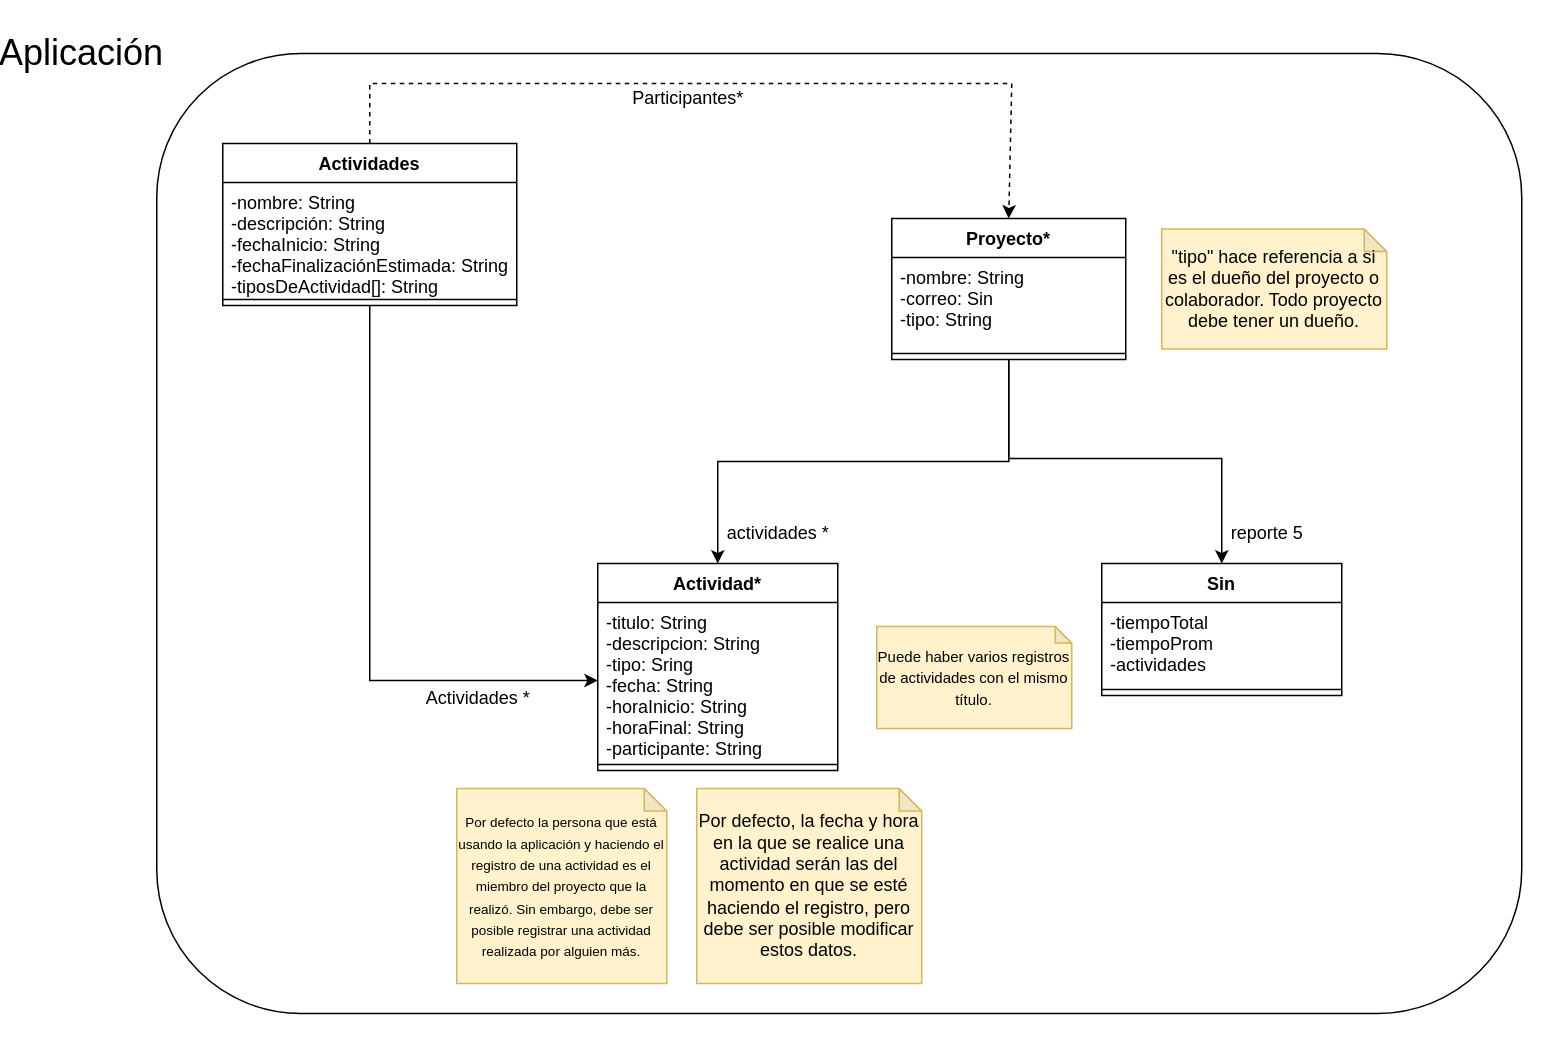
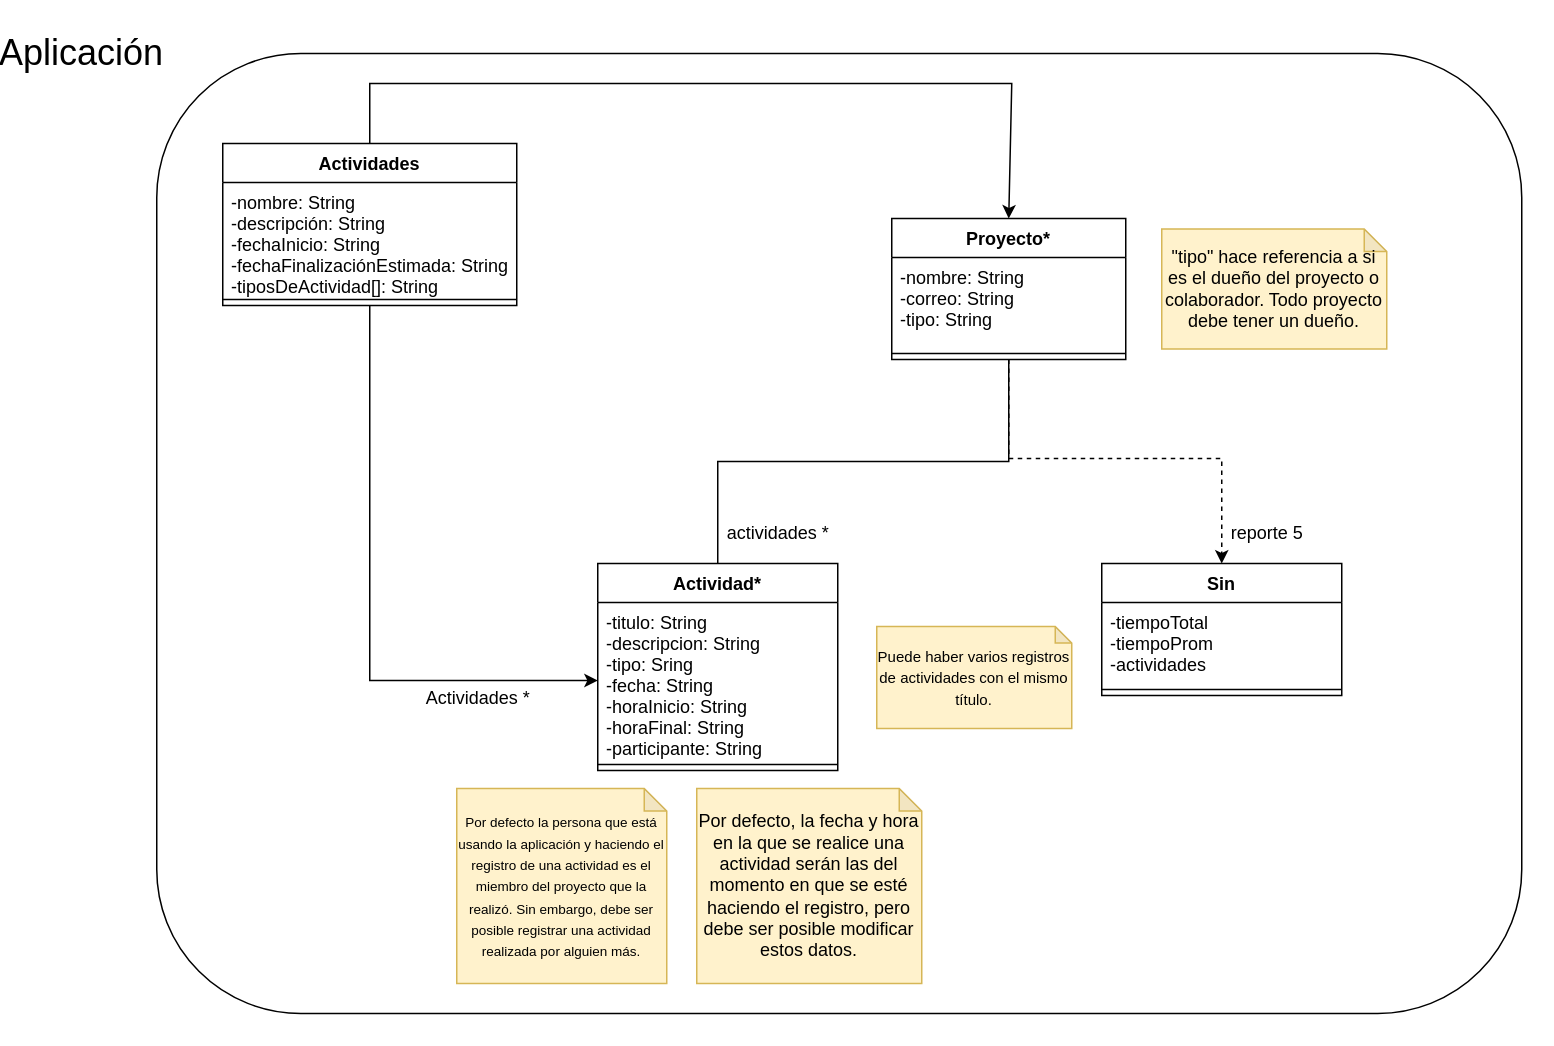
(725, 83) -> (725, 83)
(688, 98) -> none
(969, 278) -> (969, 278)
(1163, 458) -> (1163, 458)
(718, 552) -> (718, 556)
